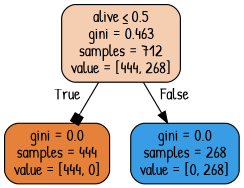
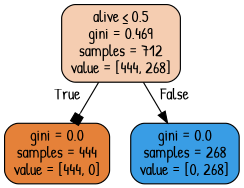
(121, 34) -> (121, 34)
